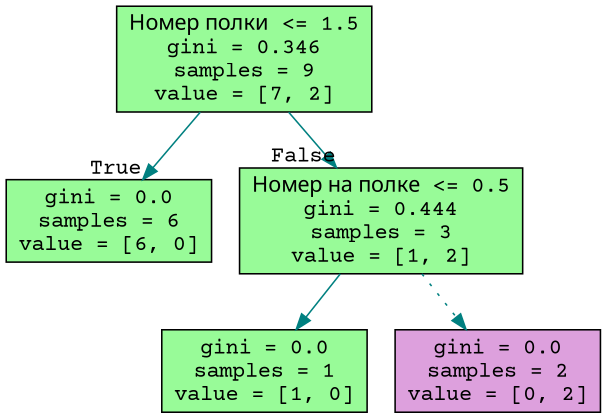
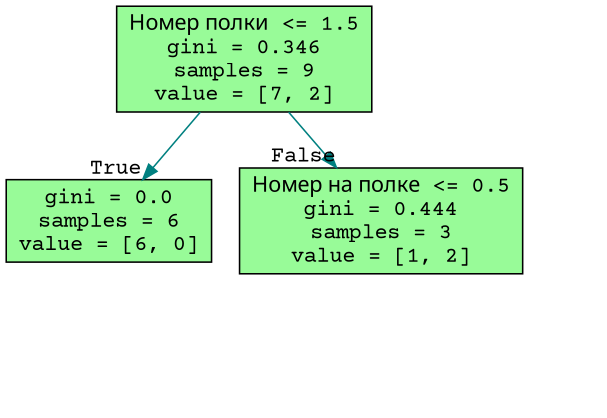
(264, 371) -> none
(498, 371) -> none
